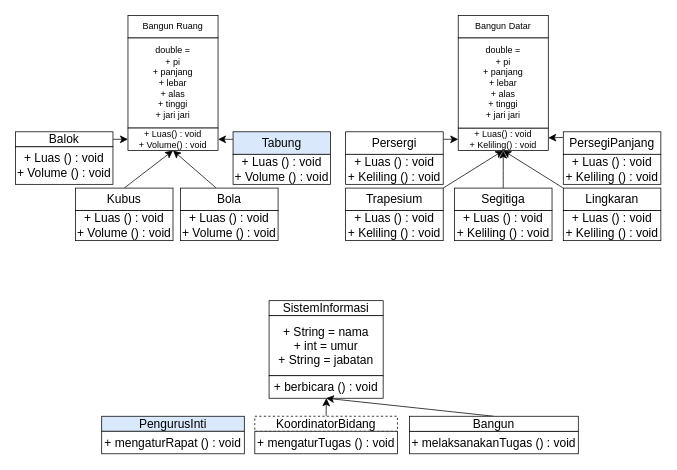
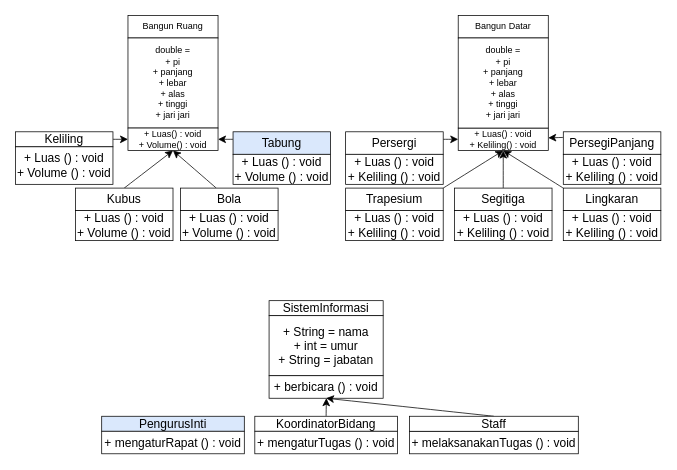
(64, 139) -> (64, 139)
(326, 423) -> (326, 423)
(494, 423) -> (494, 423)
